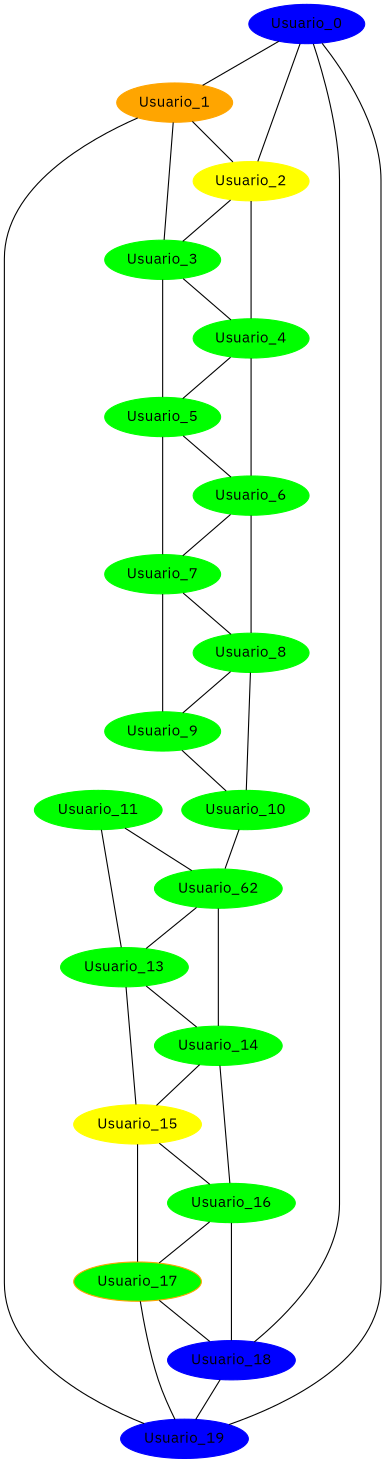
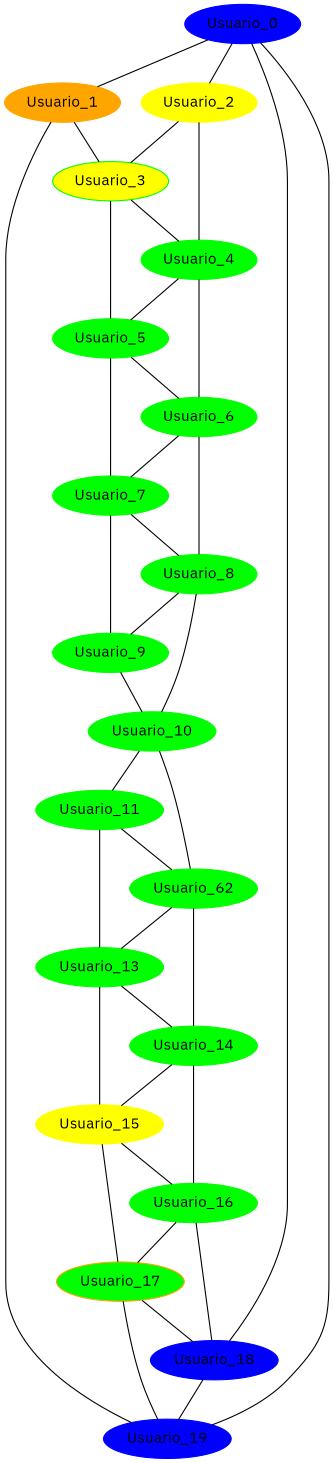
(213, 142) -> none
(163, 260) -> (111, 181)
none -> (126, 771)
